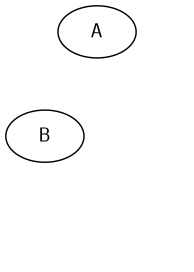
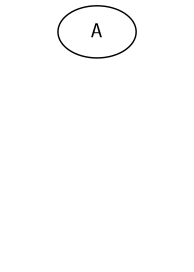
(45, 136) -> none
